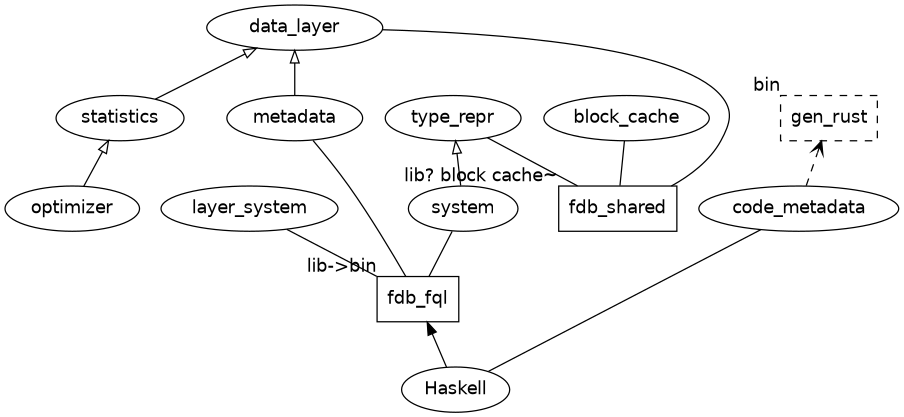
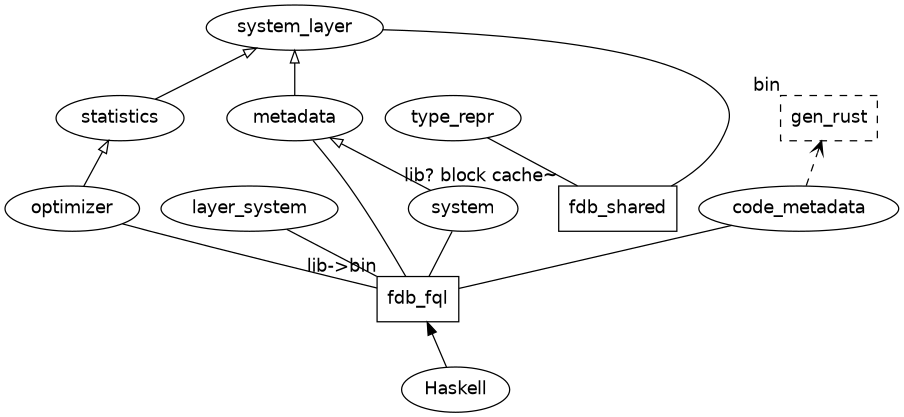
(295, 28) -> (295, 28)
(627, 118) -> none
(459, 170) -> (386, 167)
none -> (250, 257)
(625, 300) -> (595, 257)
